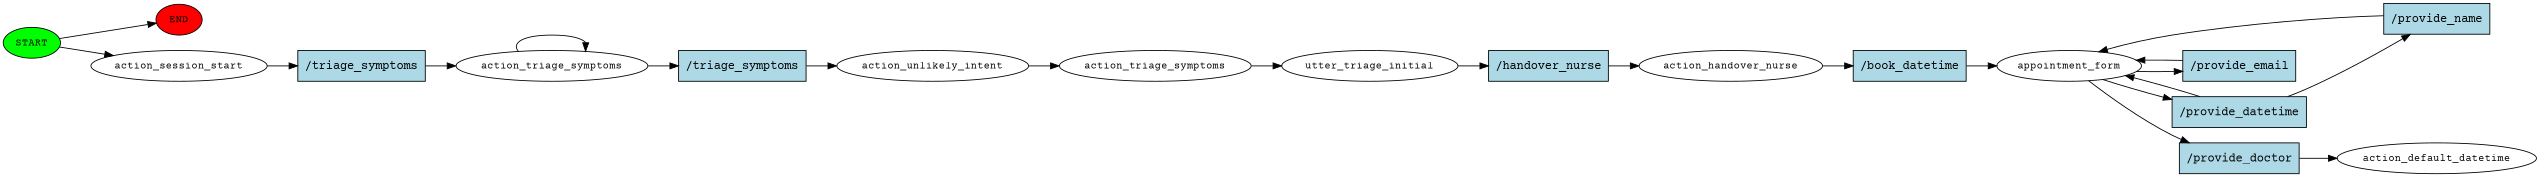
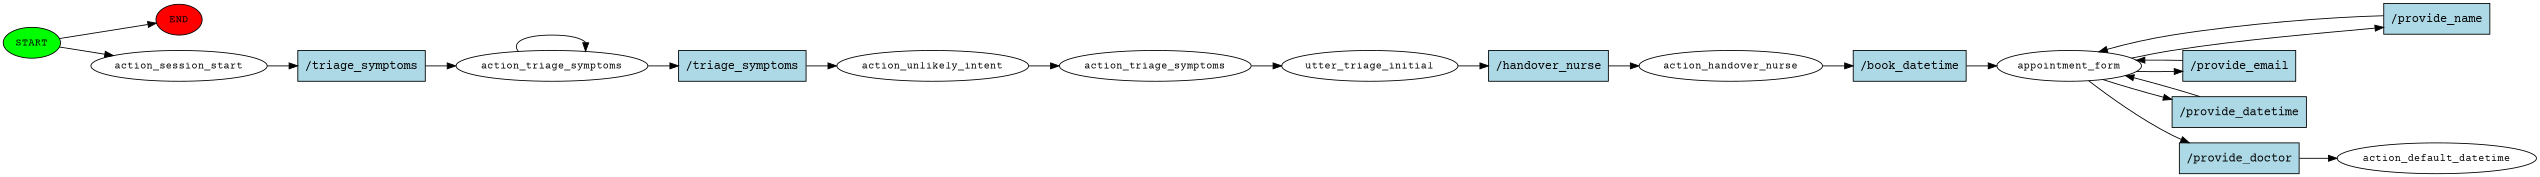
(2346, 70) -> (2253, 40)
